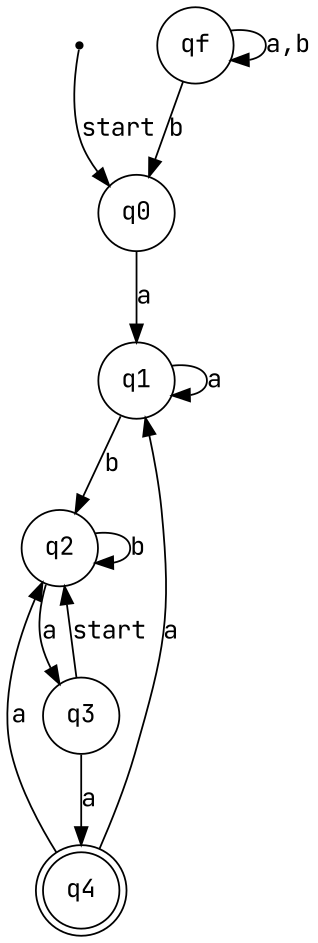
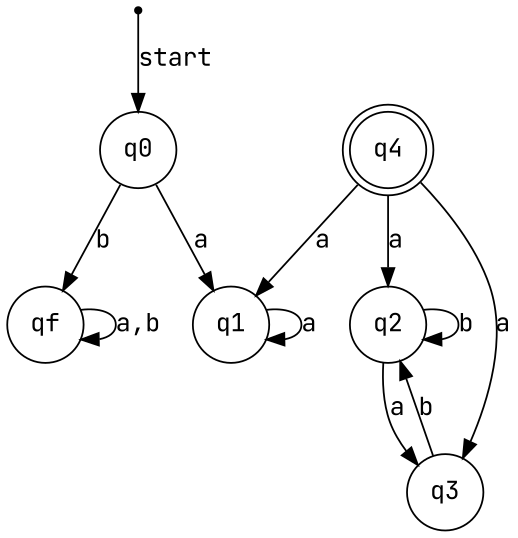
(169, 121) -> (96, 230)
(102, 457) -> none
(110, 632) -> (426, 409)
(81, 791) -> (494, 303)
